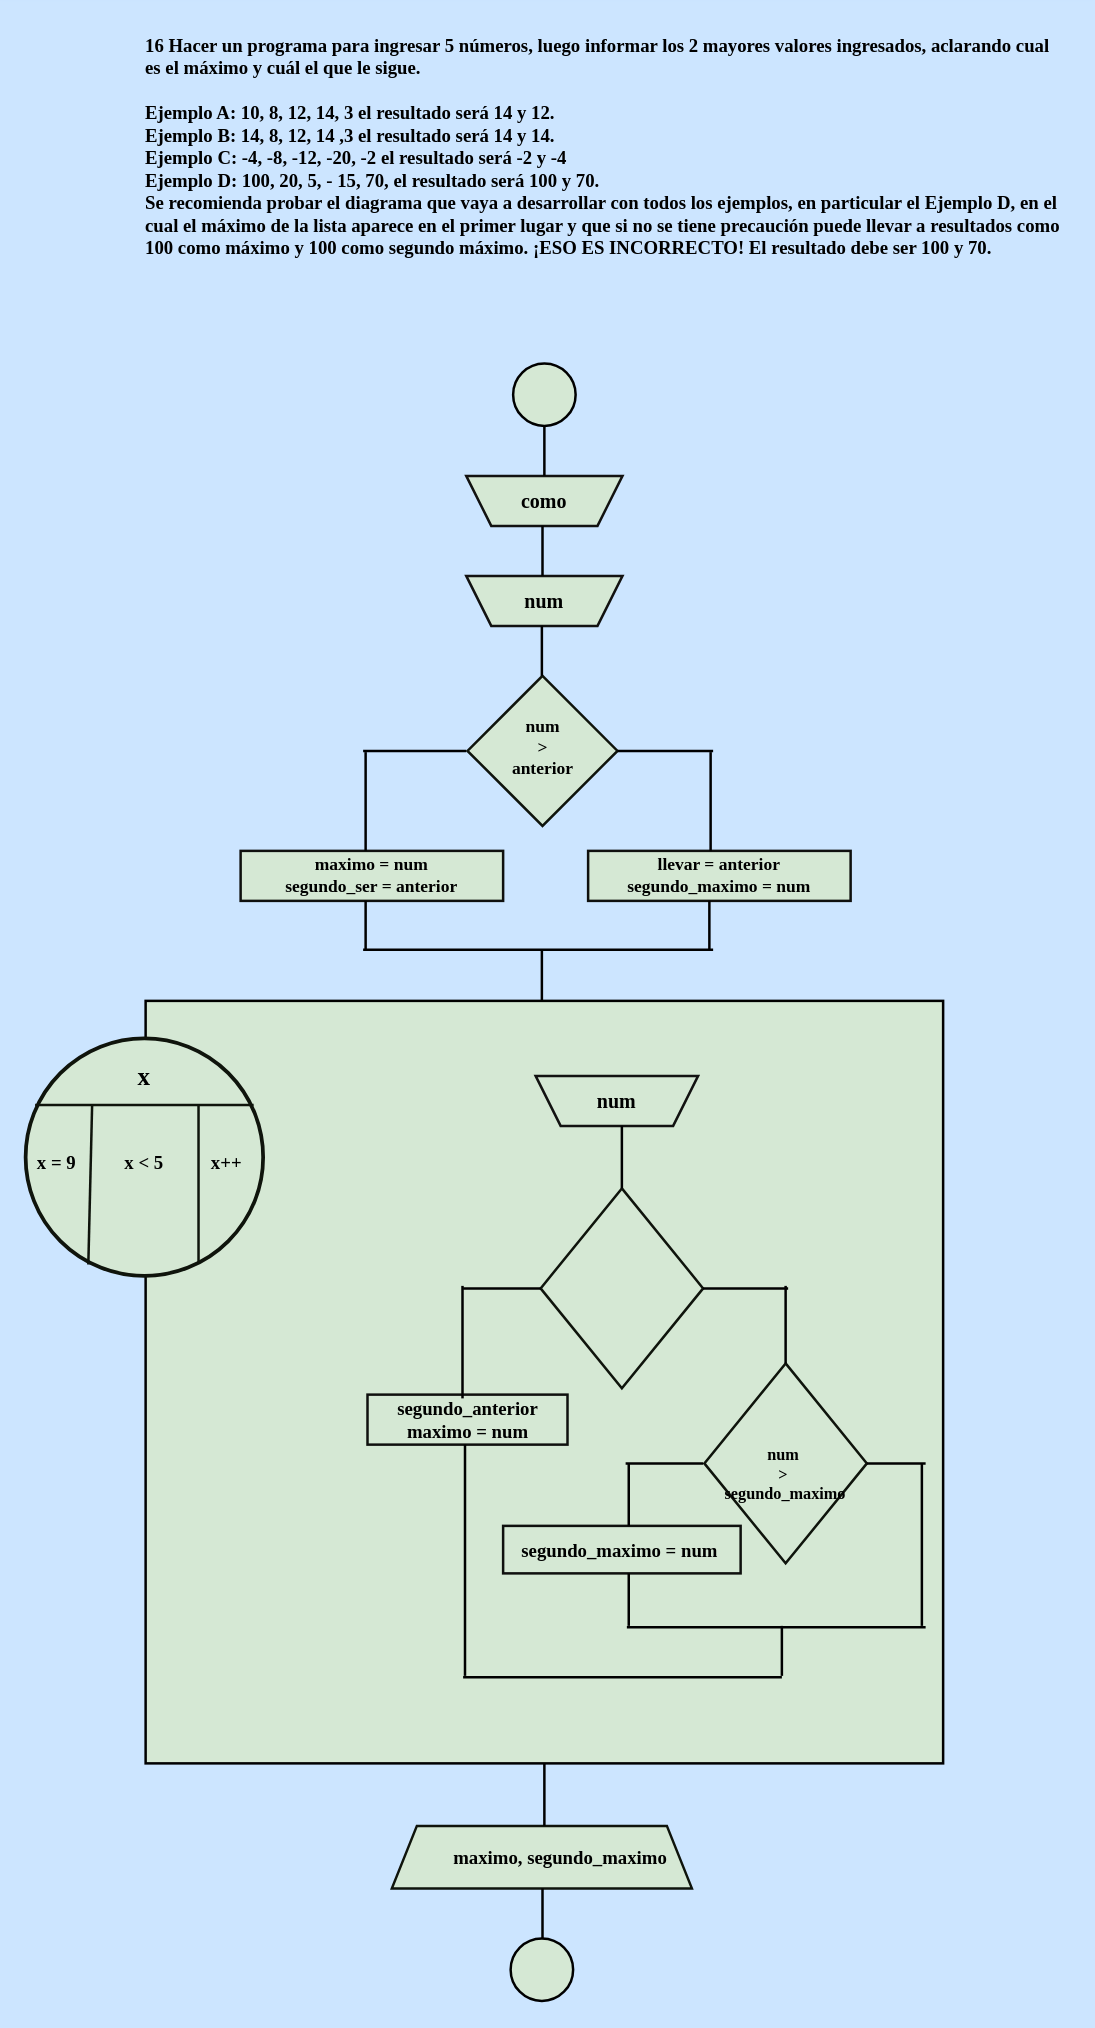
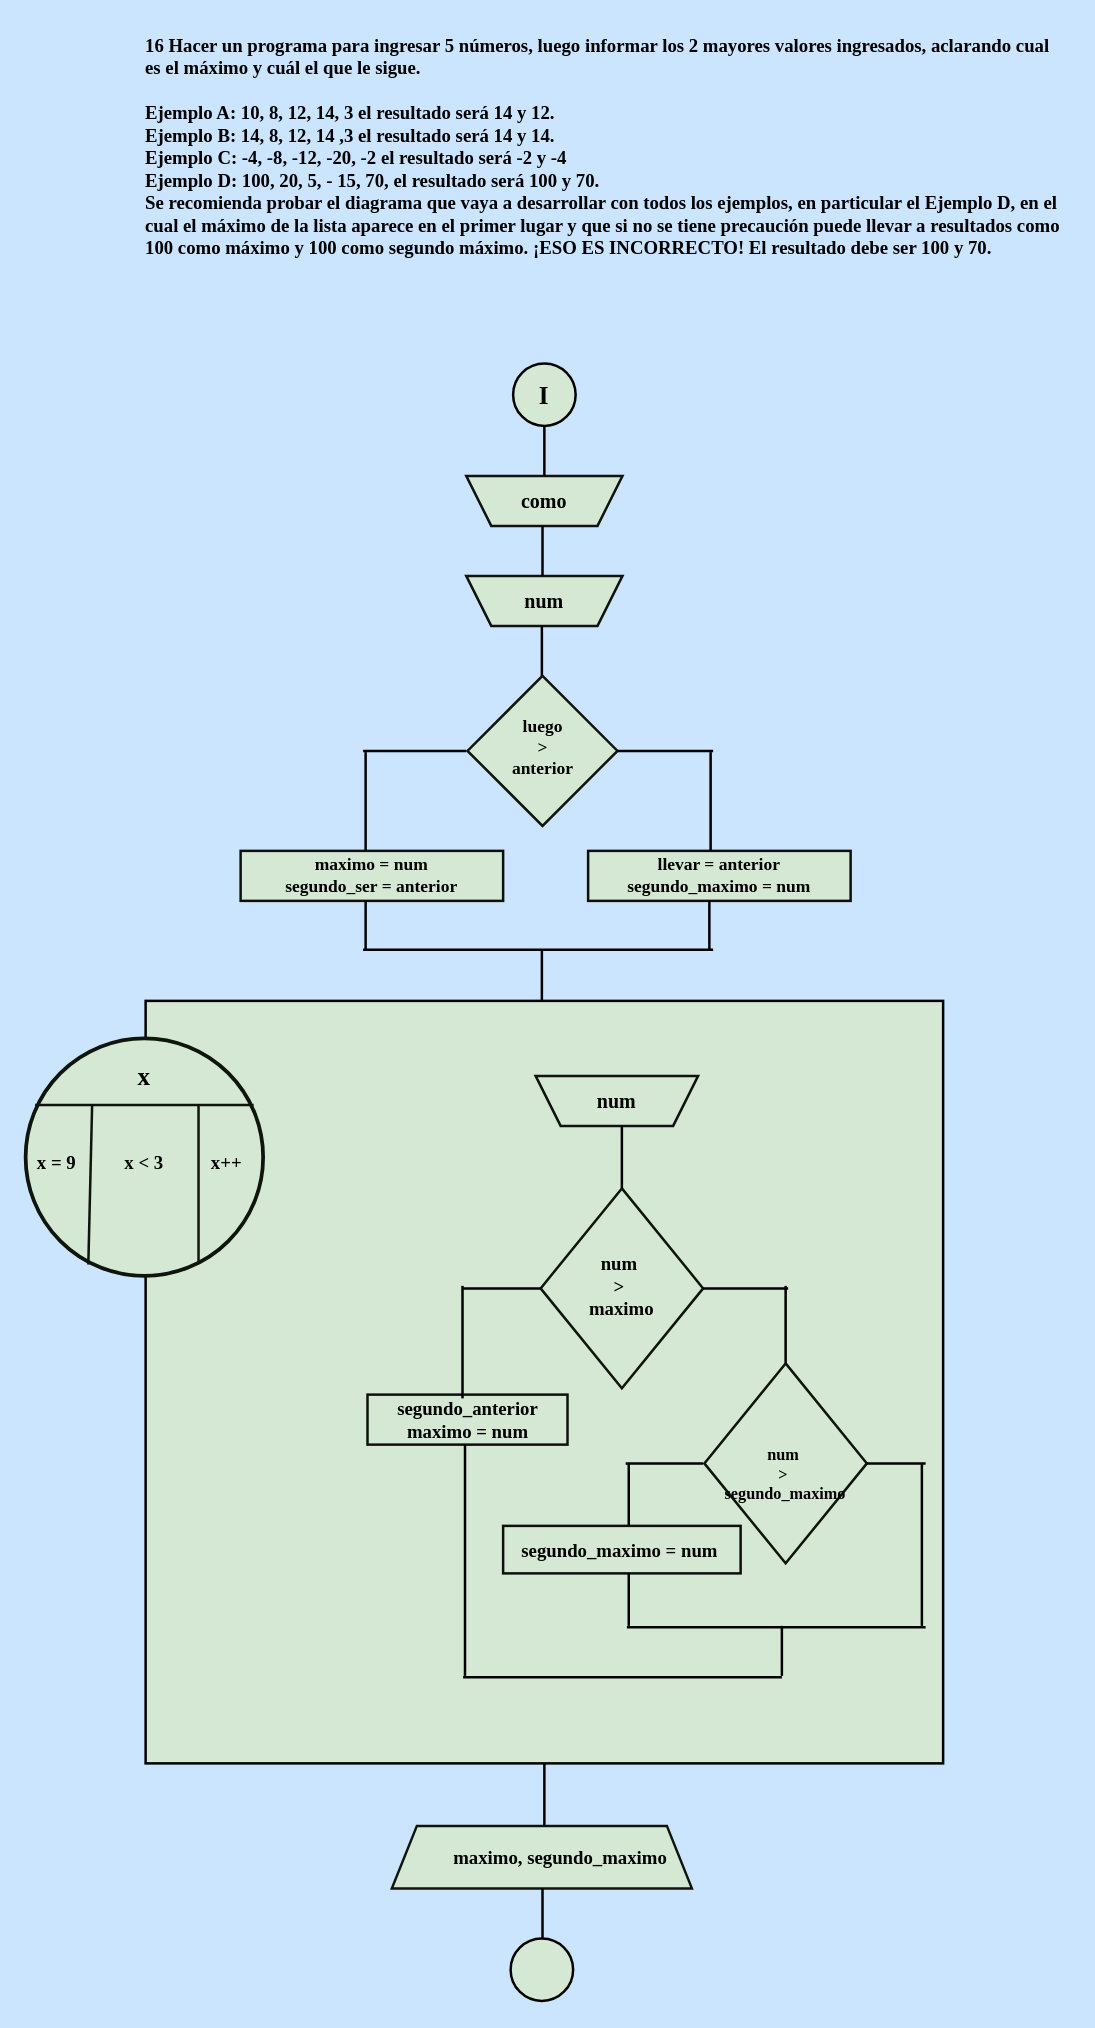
none -> (544, 394)
(543, 748) -> (543, 748)
(144, 1162) -> (144, 1162)
none -> (622, 1285)
